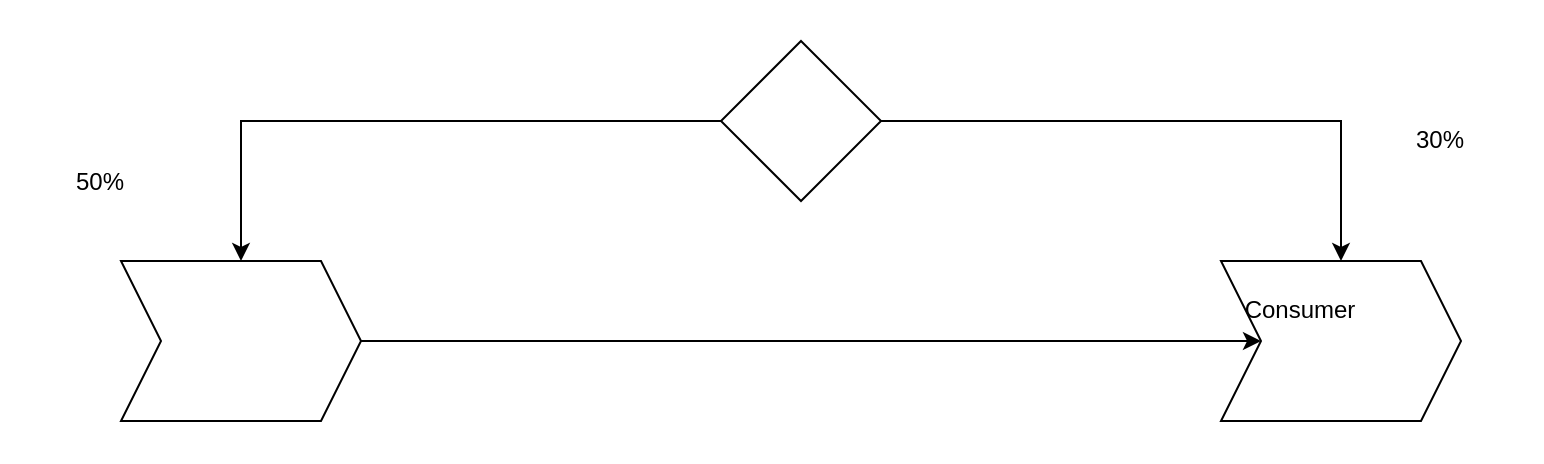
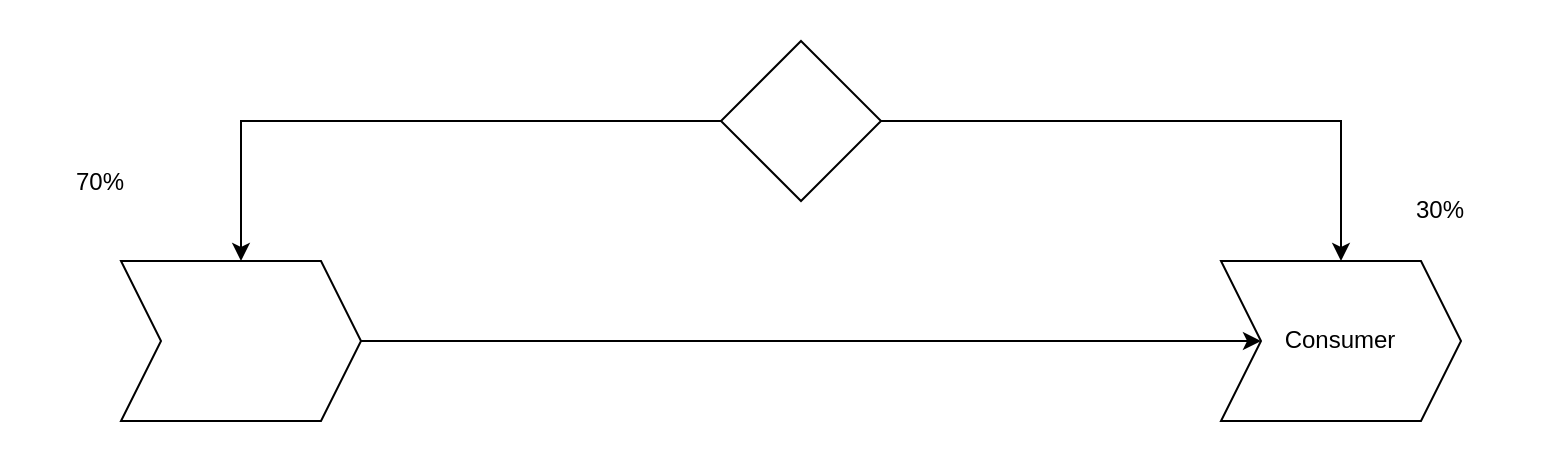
(1441, 141) -> (1441, 211)
(101, 183) -> (101, 183)
(1301, 311) -> (1341, 341)
